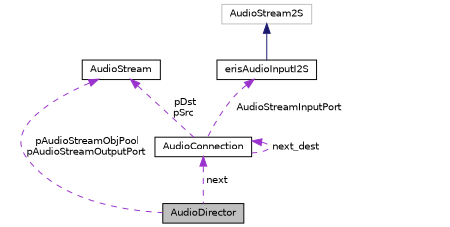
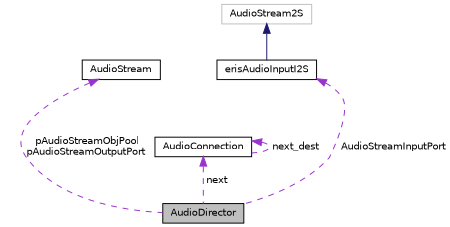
(224, 109) -> (325, 162)
(166, 112) -> none
